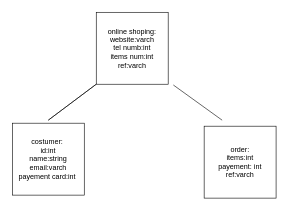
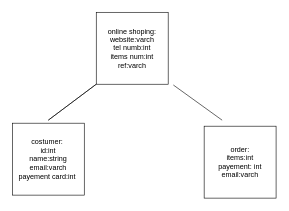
(240, 162) -> (240, 162)
